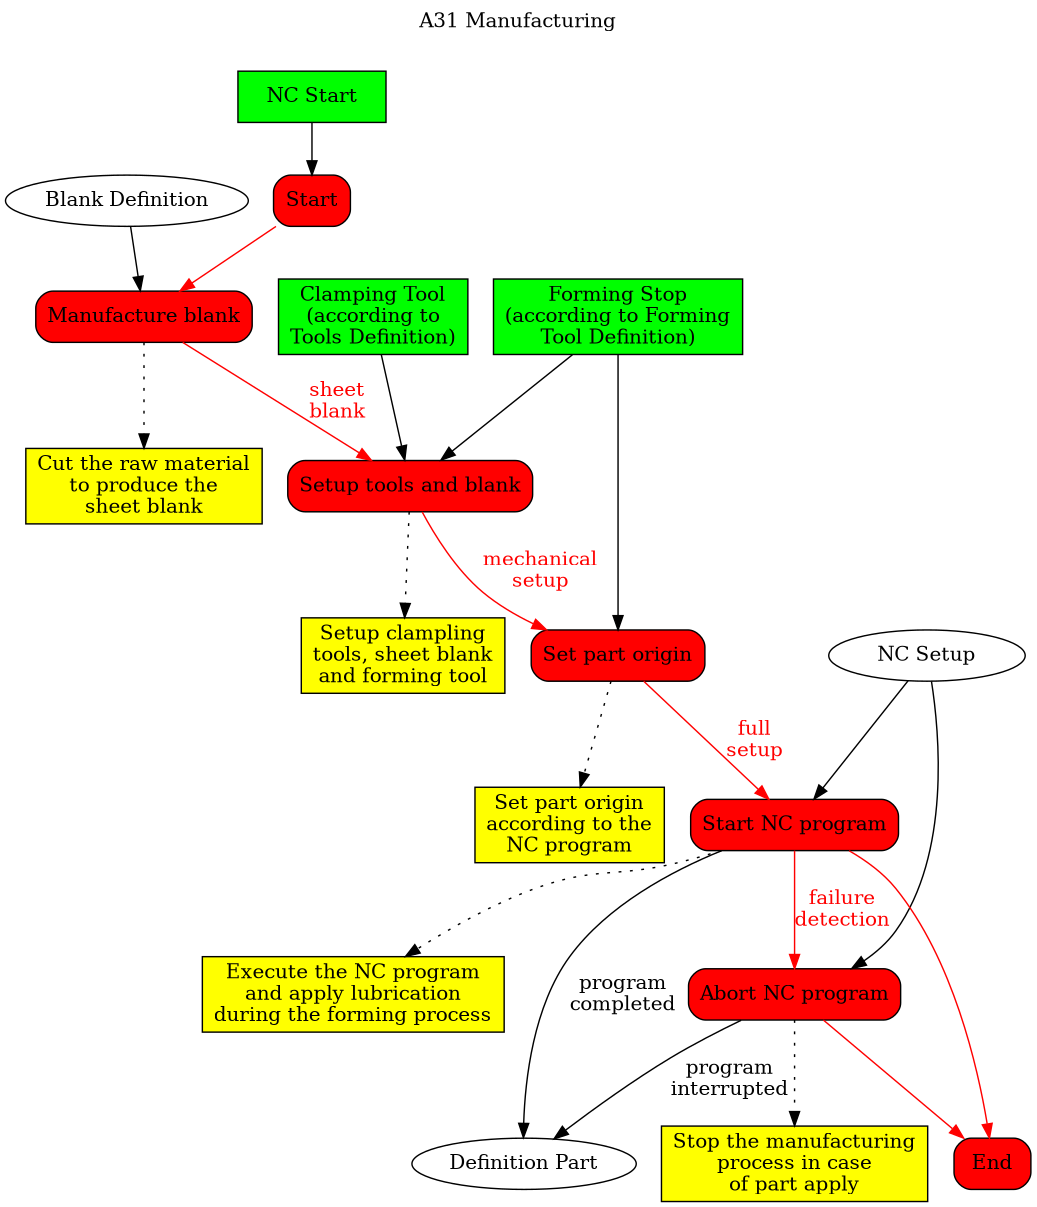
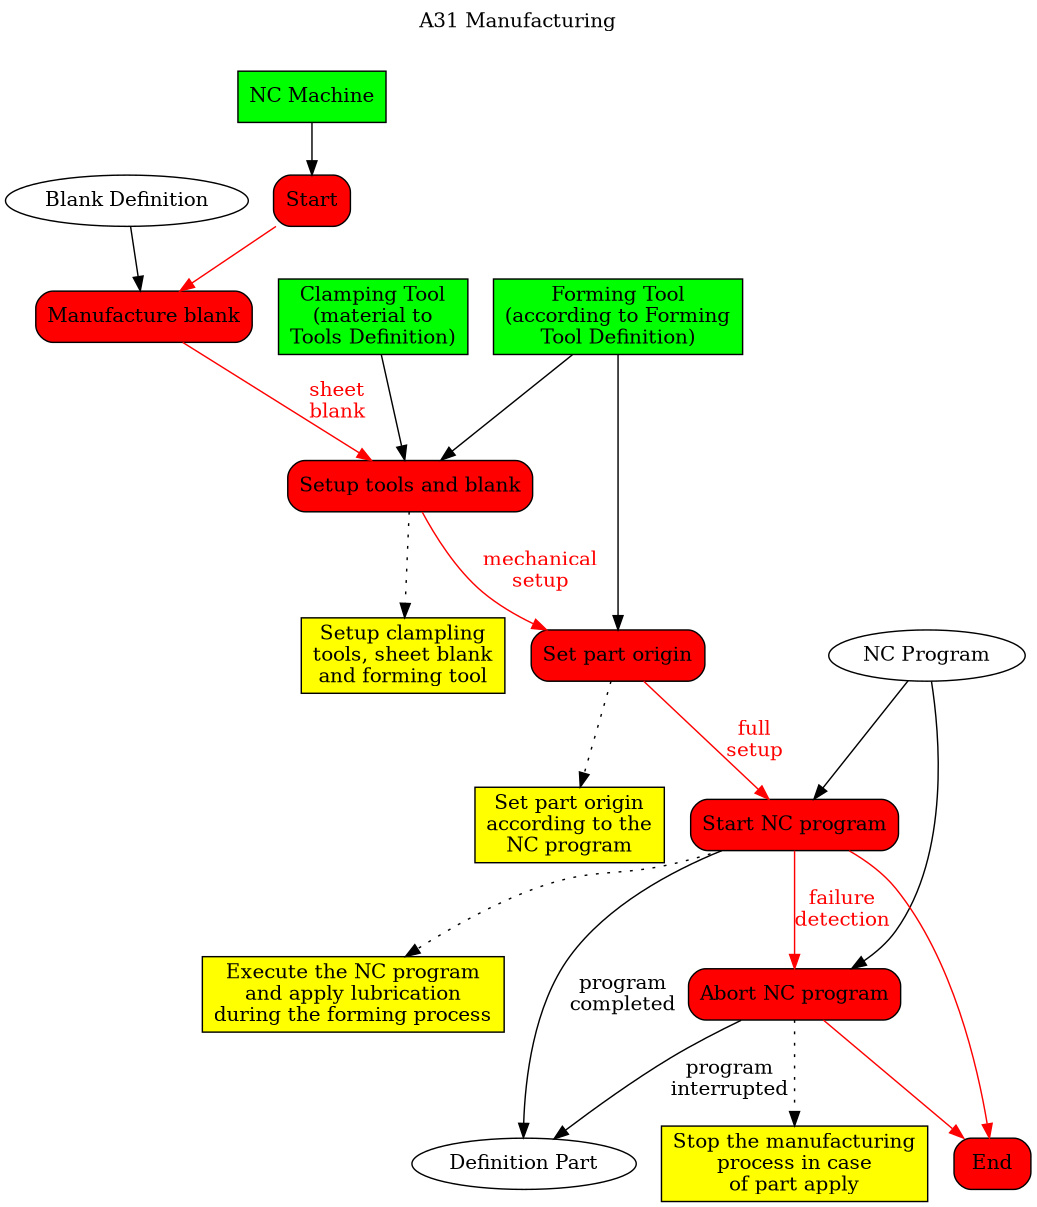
(312, 97) -> (312, 97)
(373, 317) -> (373, 317)
(618, 317) -> (618, 317)
(144, 486) -> none
(927, 656) -> (927, 656)
